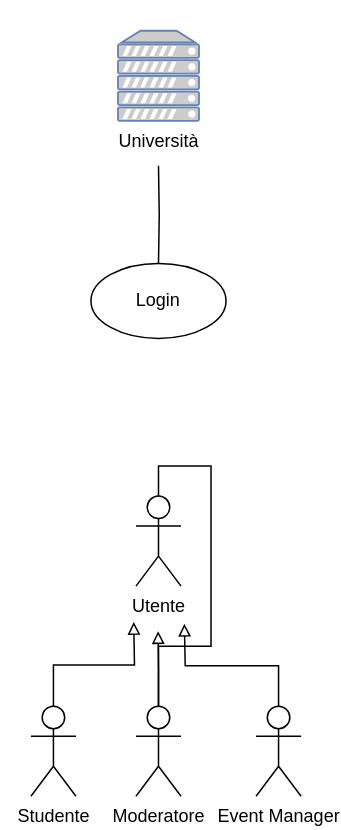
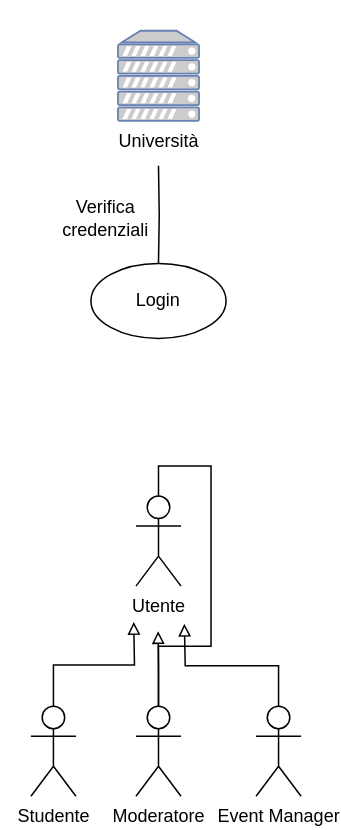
none -> (106, 218)
